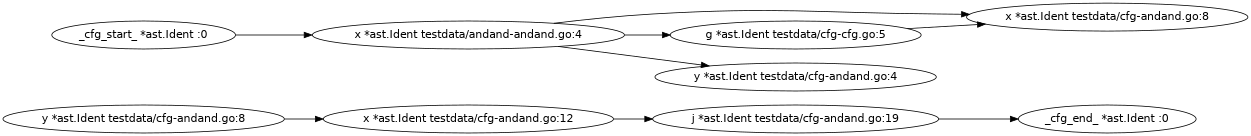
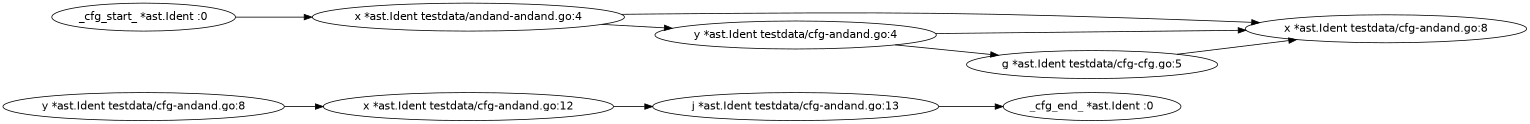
none -> (1087, 32)
(643, 35) -> (943, 50)
(796, 119) -> (796, 107)
